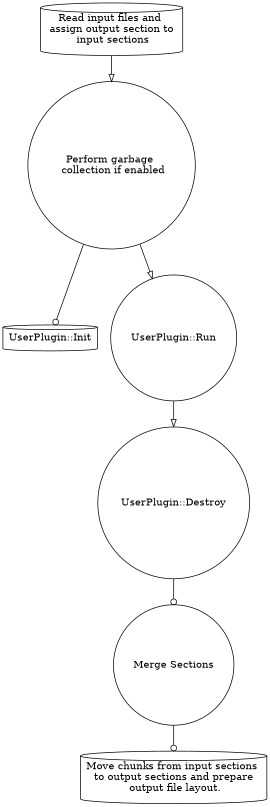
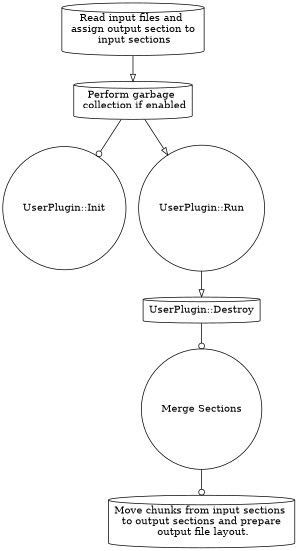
(112, 165) -> (133, 100)
(50, 338) -> (64, 208)
(174, 503) -> (202, 310)
